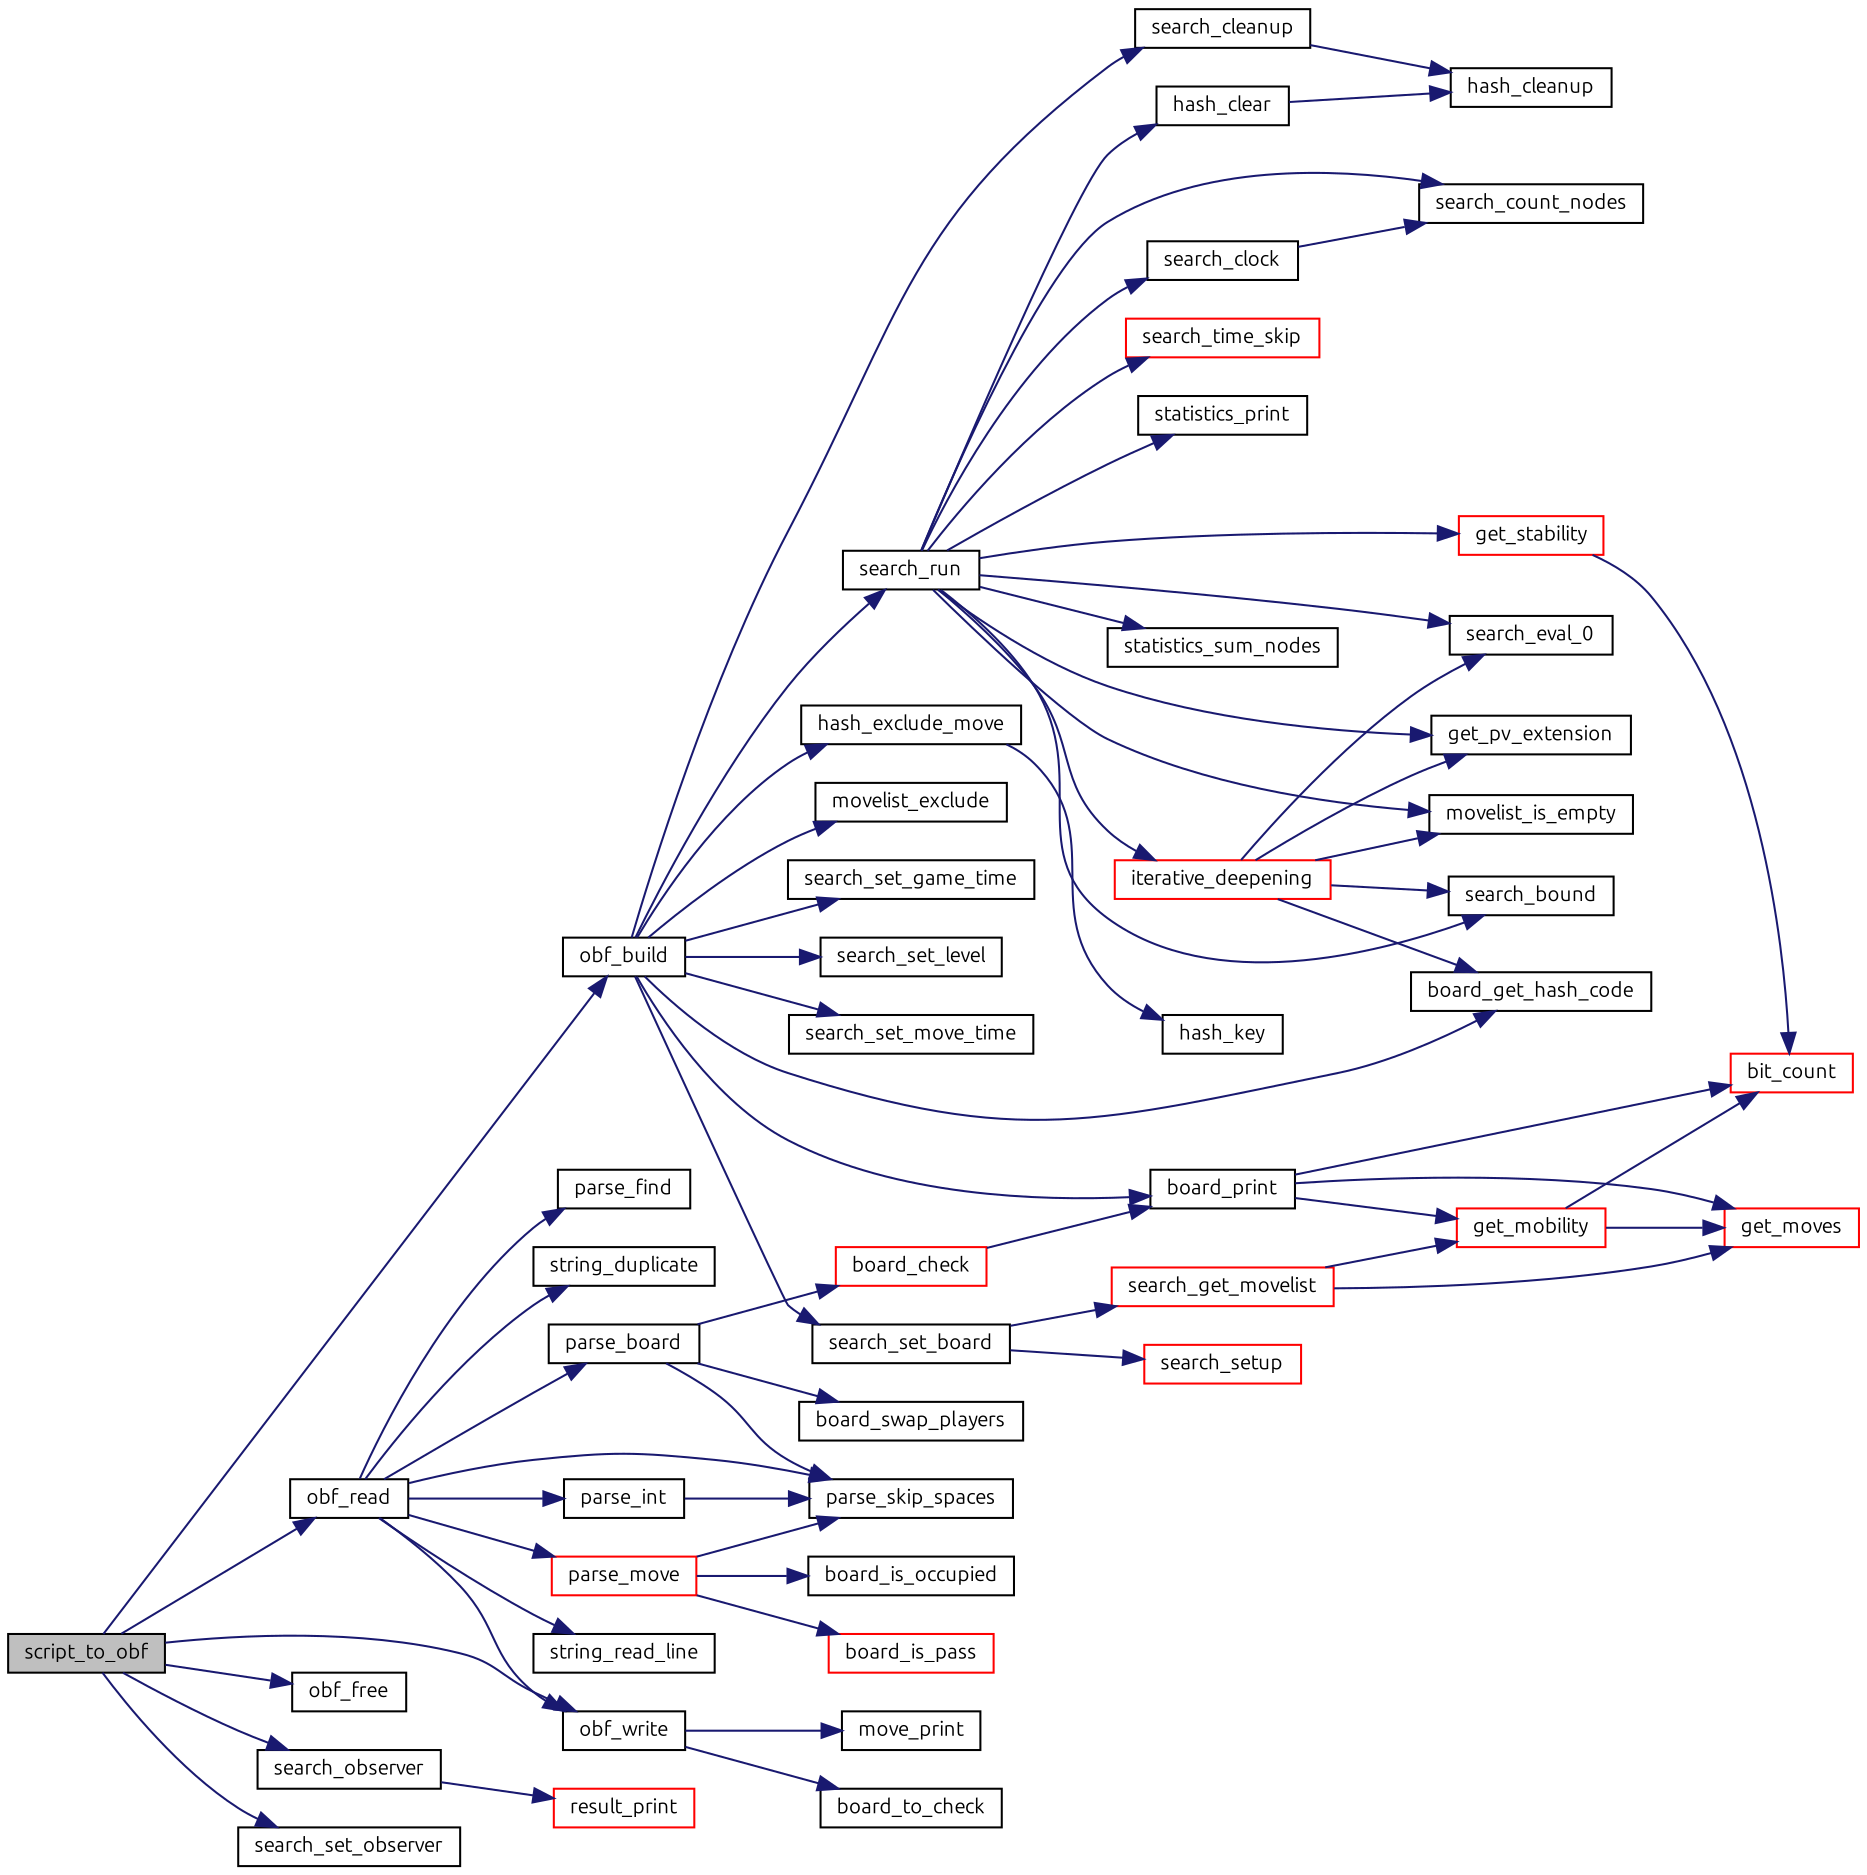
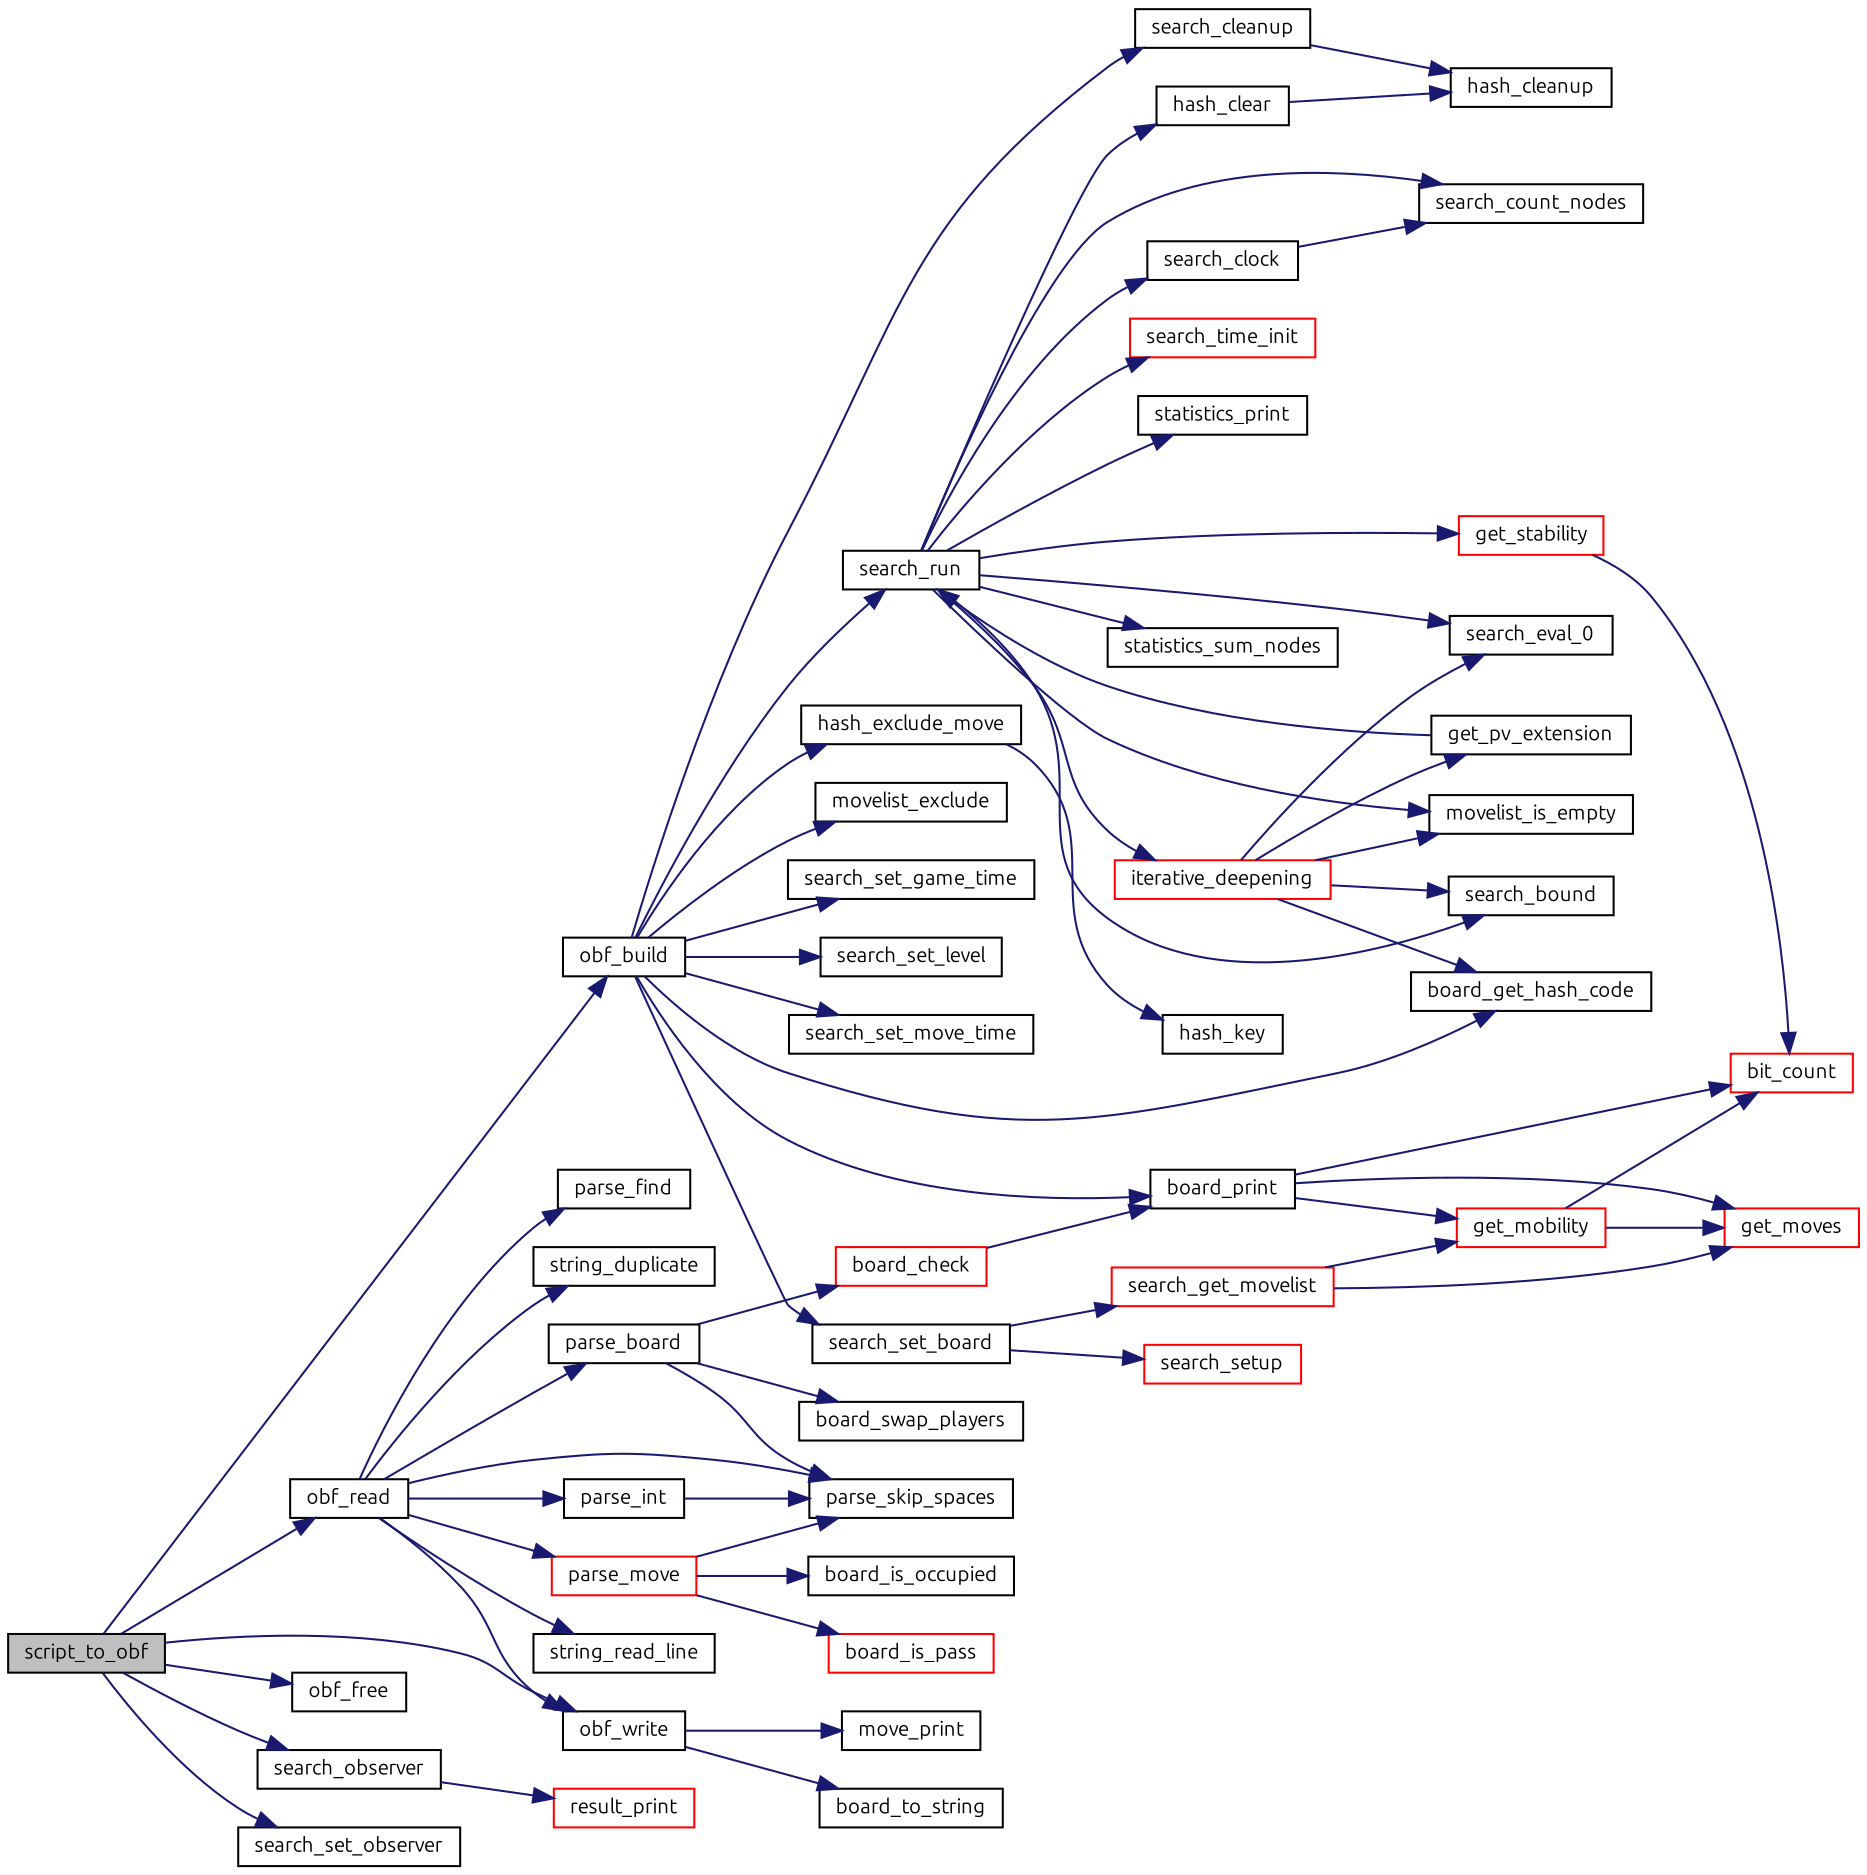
(1223, 338) -> (1223, 338)
(1161, 702) -> (1181, 706)
(911, 1808) -> (911, 1808)
